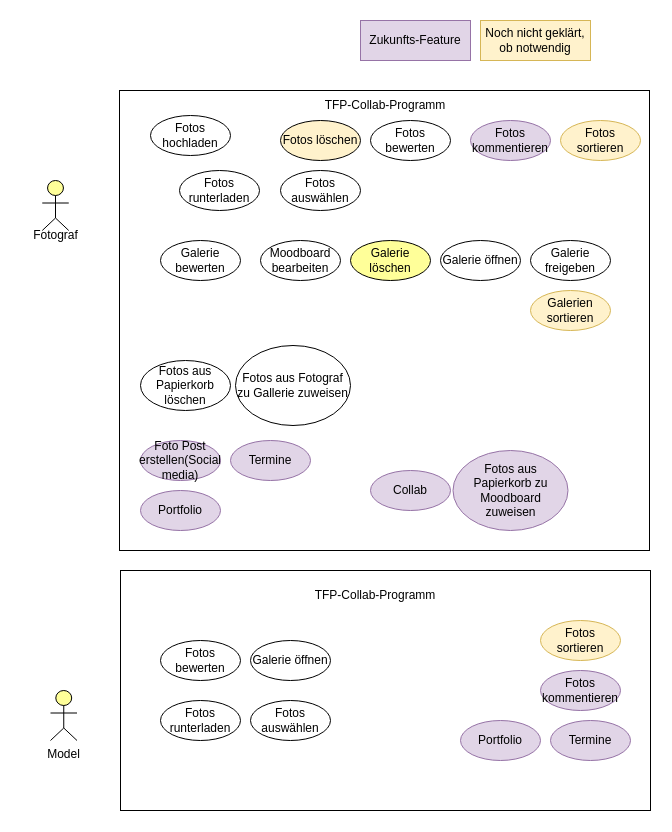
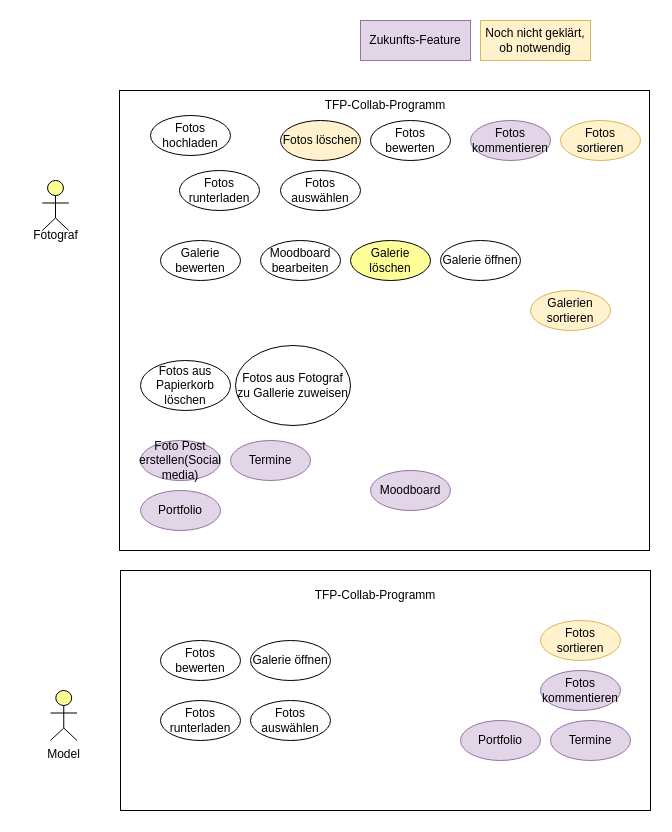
(571, 261) -> none
(411, 491) -> (411, 491)
(511, 491) -> none
